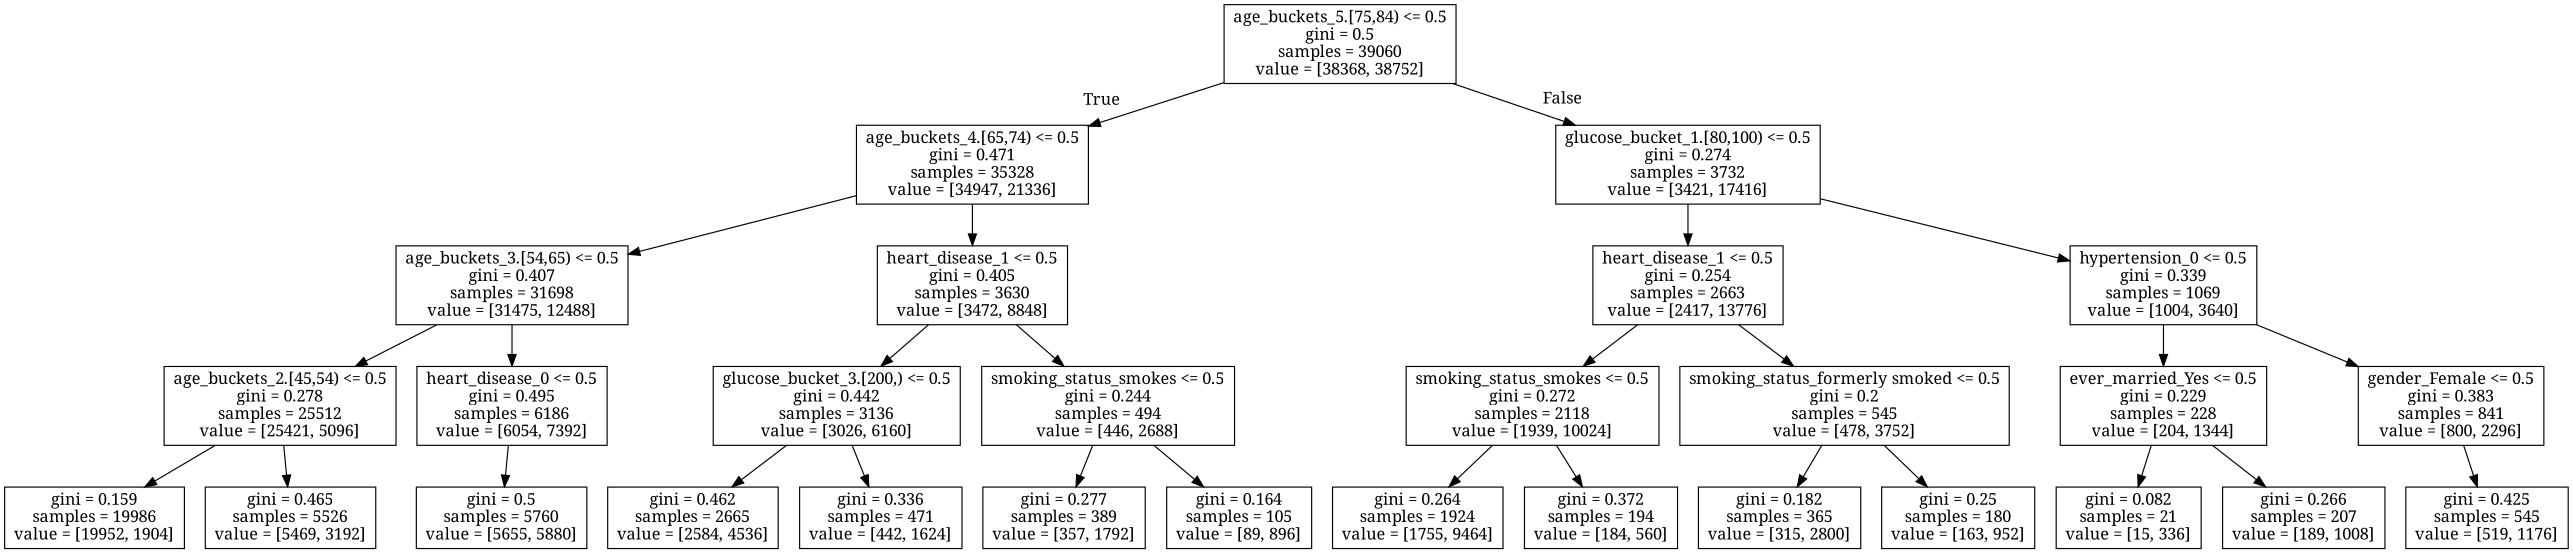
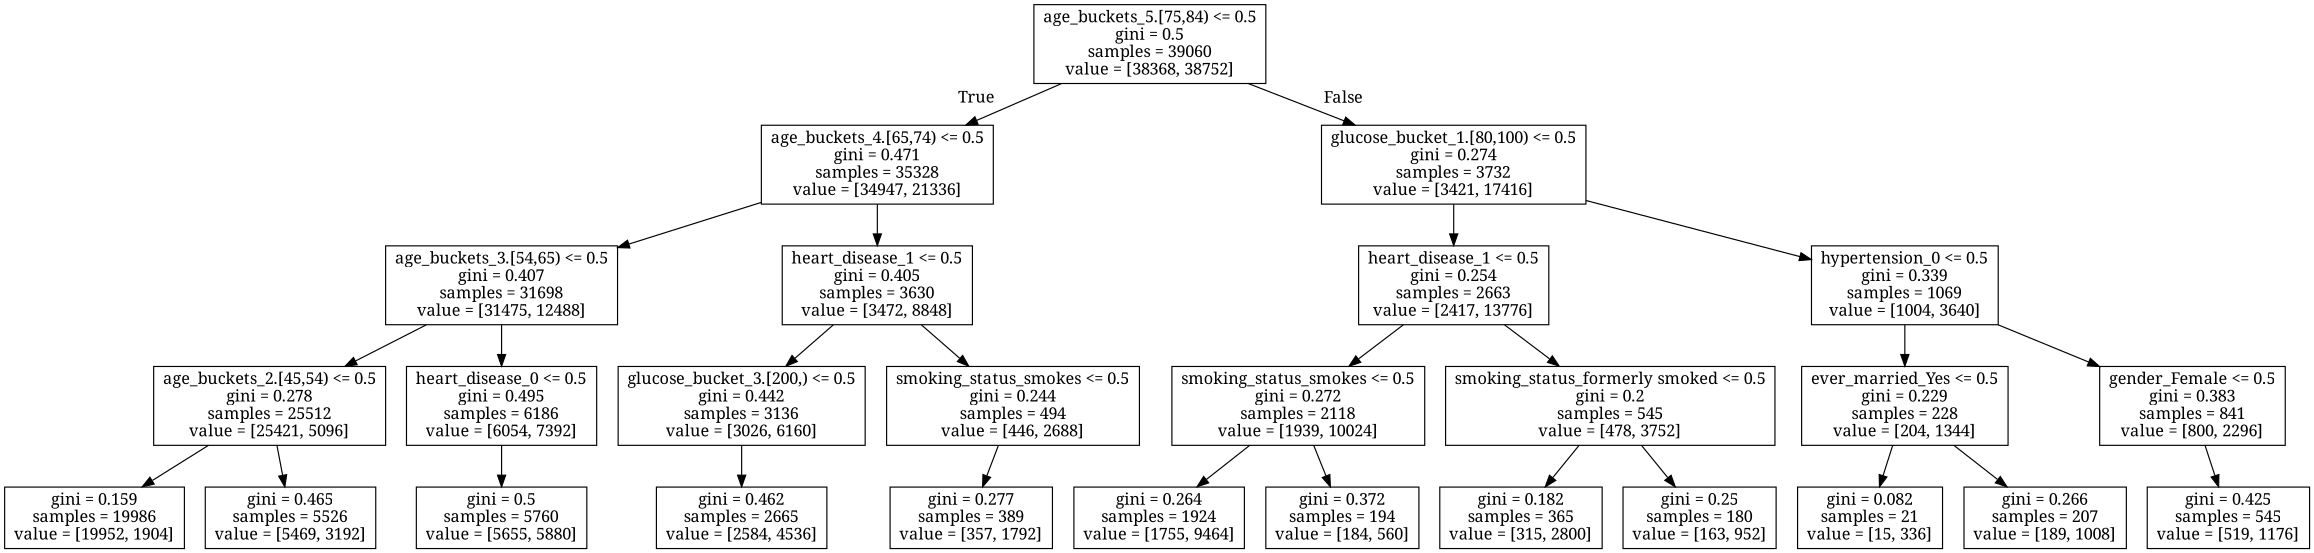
(881, 518) -> none
(1239, 518) -> none
